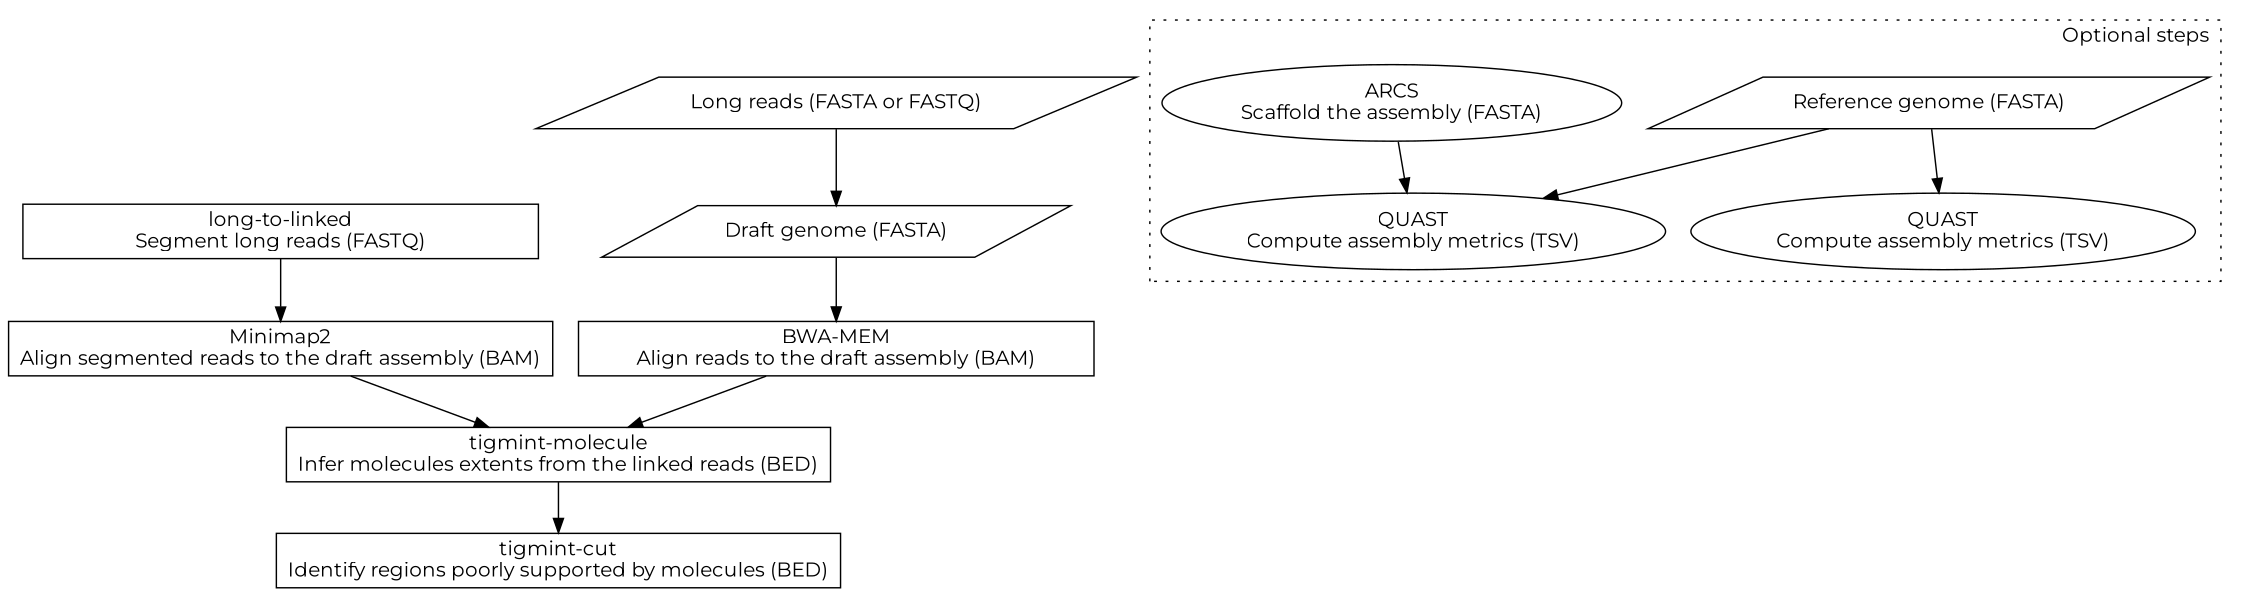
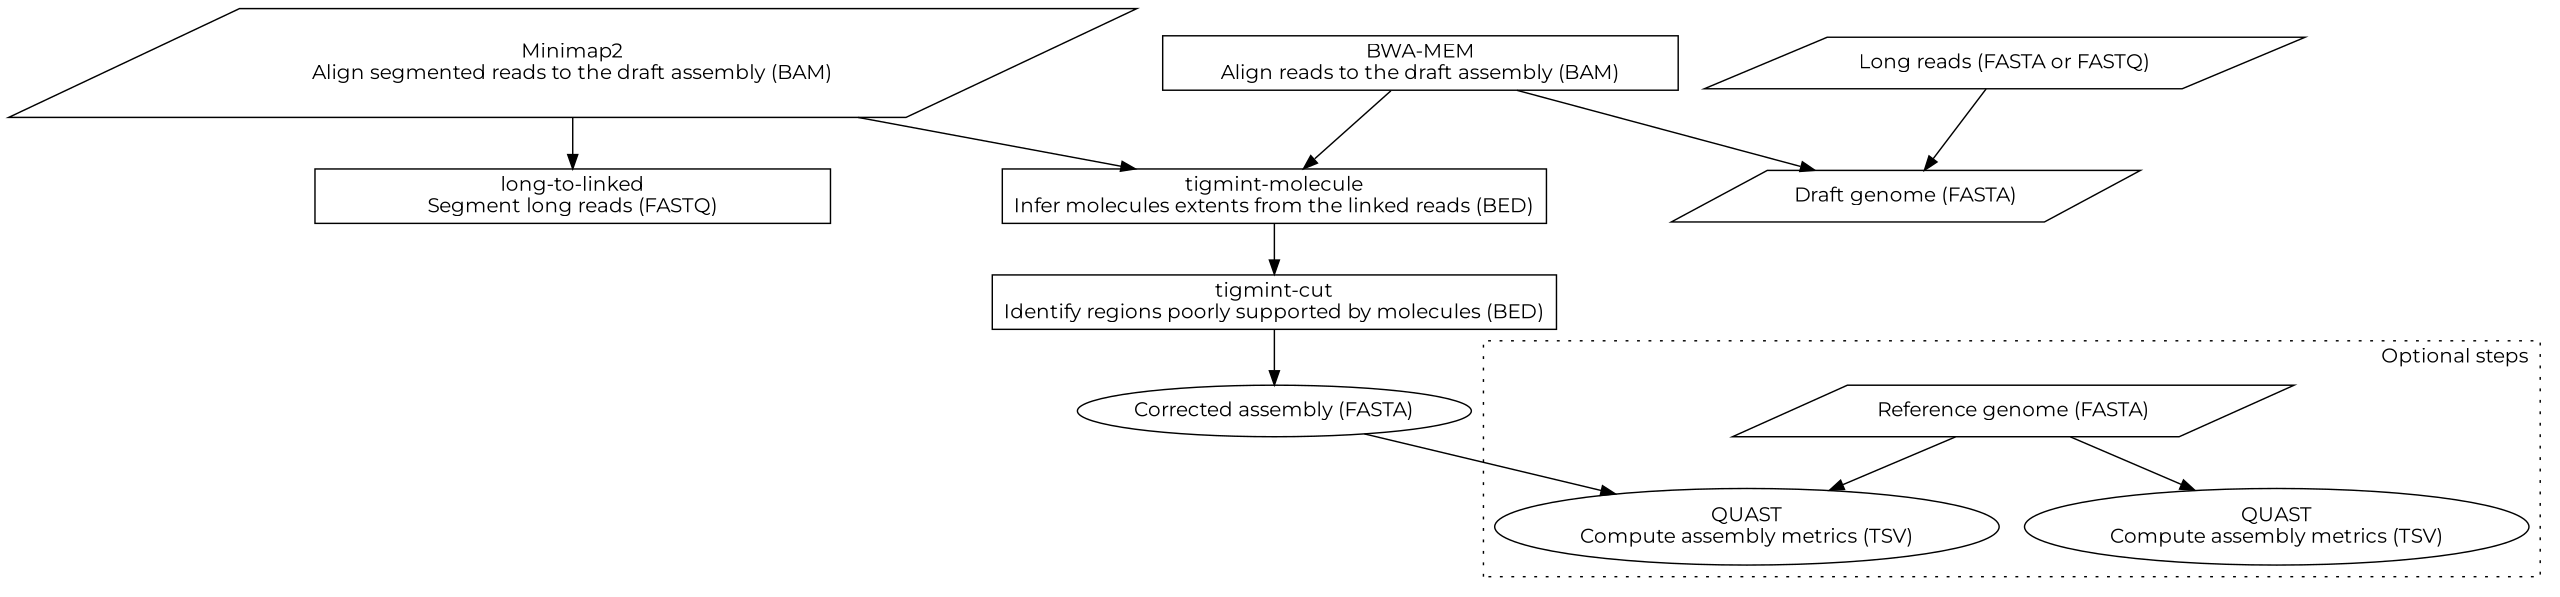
(1392, 103) -> none
(836, 282) -> (1659, 128)
(281, 283) -> (573, 136)
(281, 349) -> (573, 63)
none -> (1274, 411)
